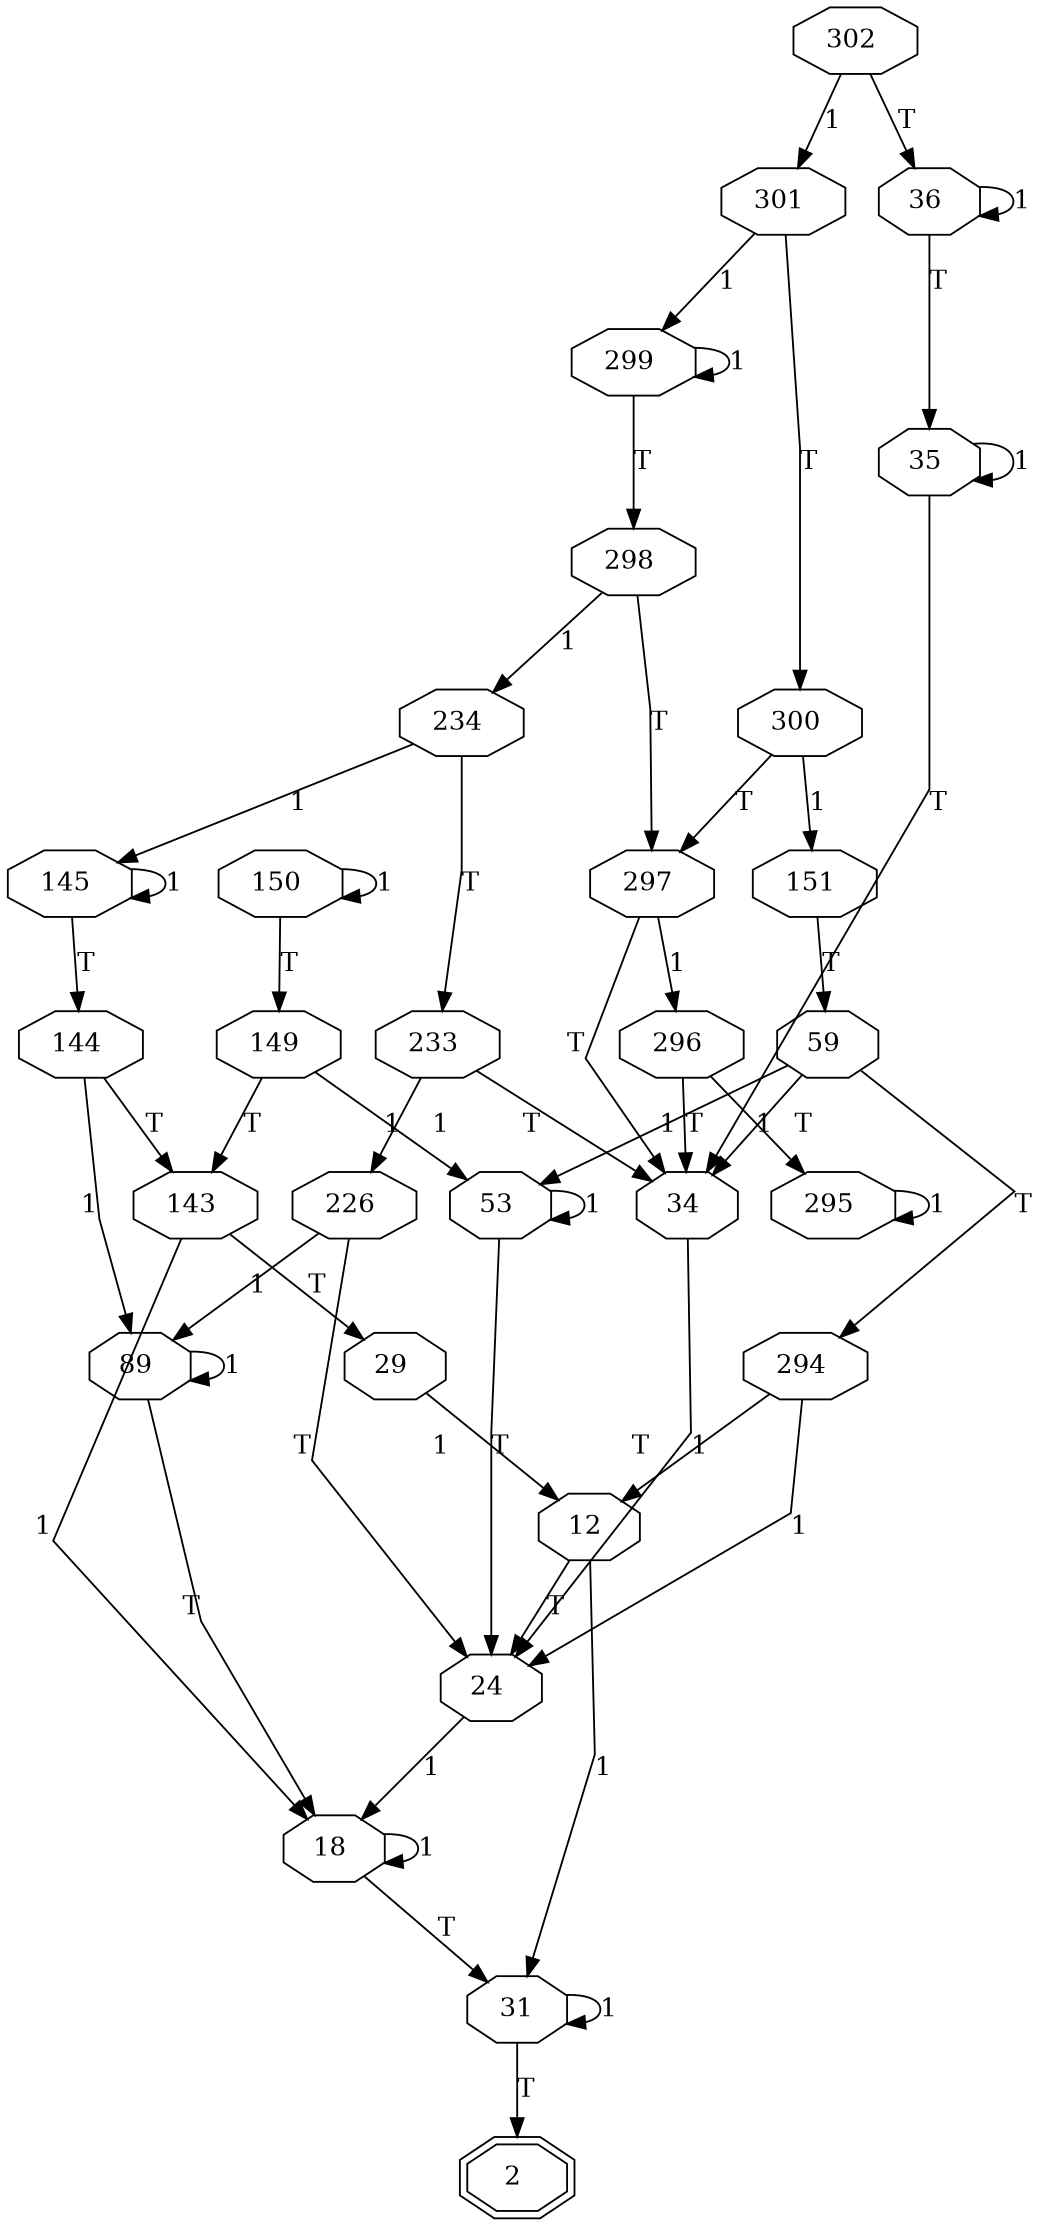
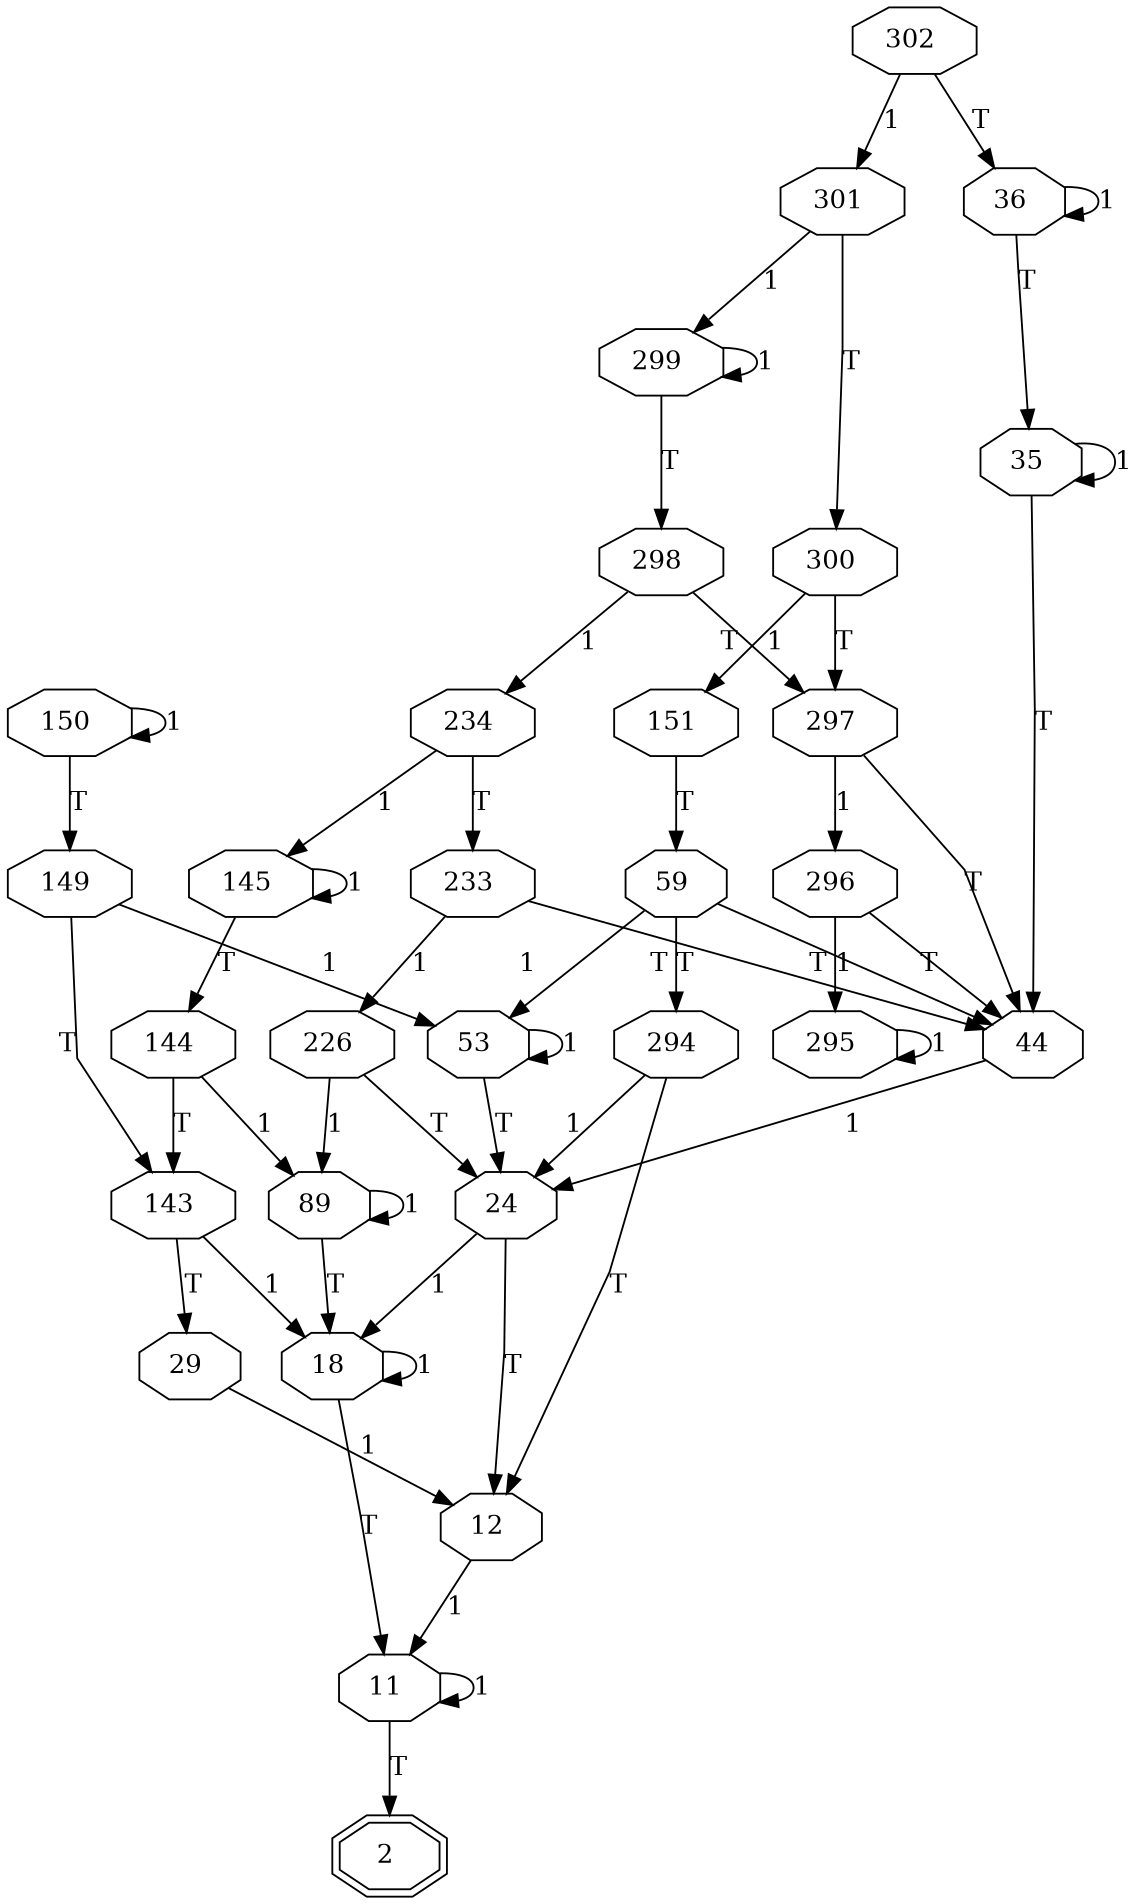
(687, 1205) -> (1033, 1044)
(545, 1600) -> (504, 1357)
(517, 2009) -> (390, 1688)
